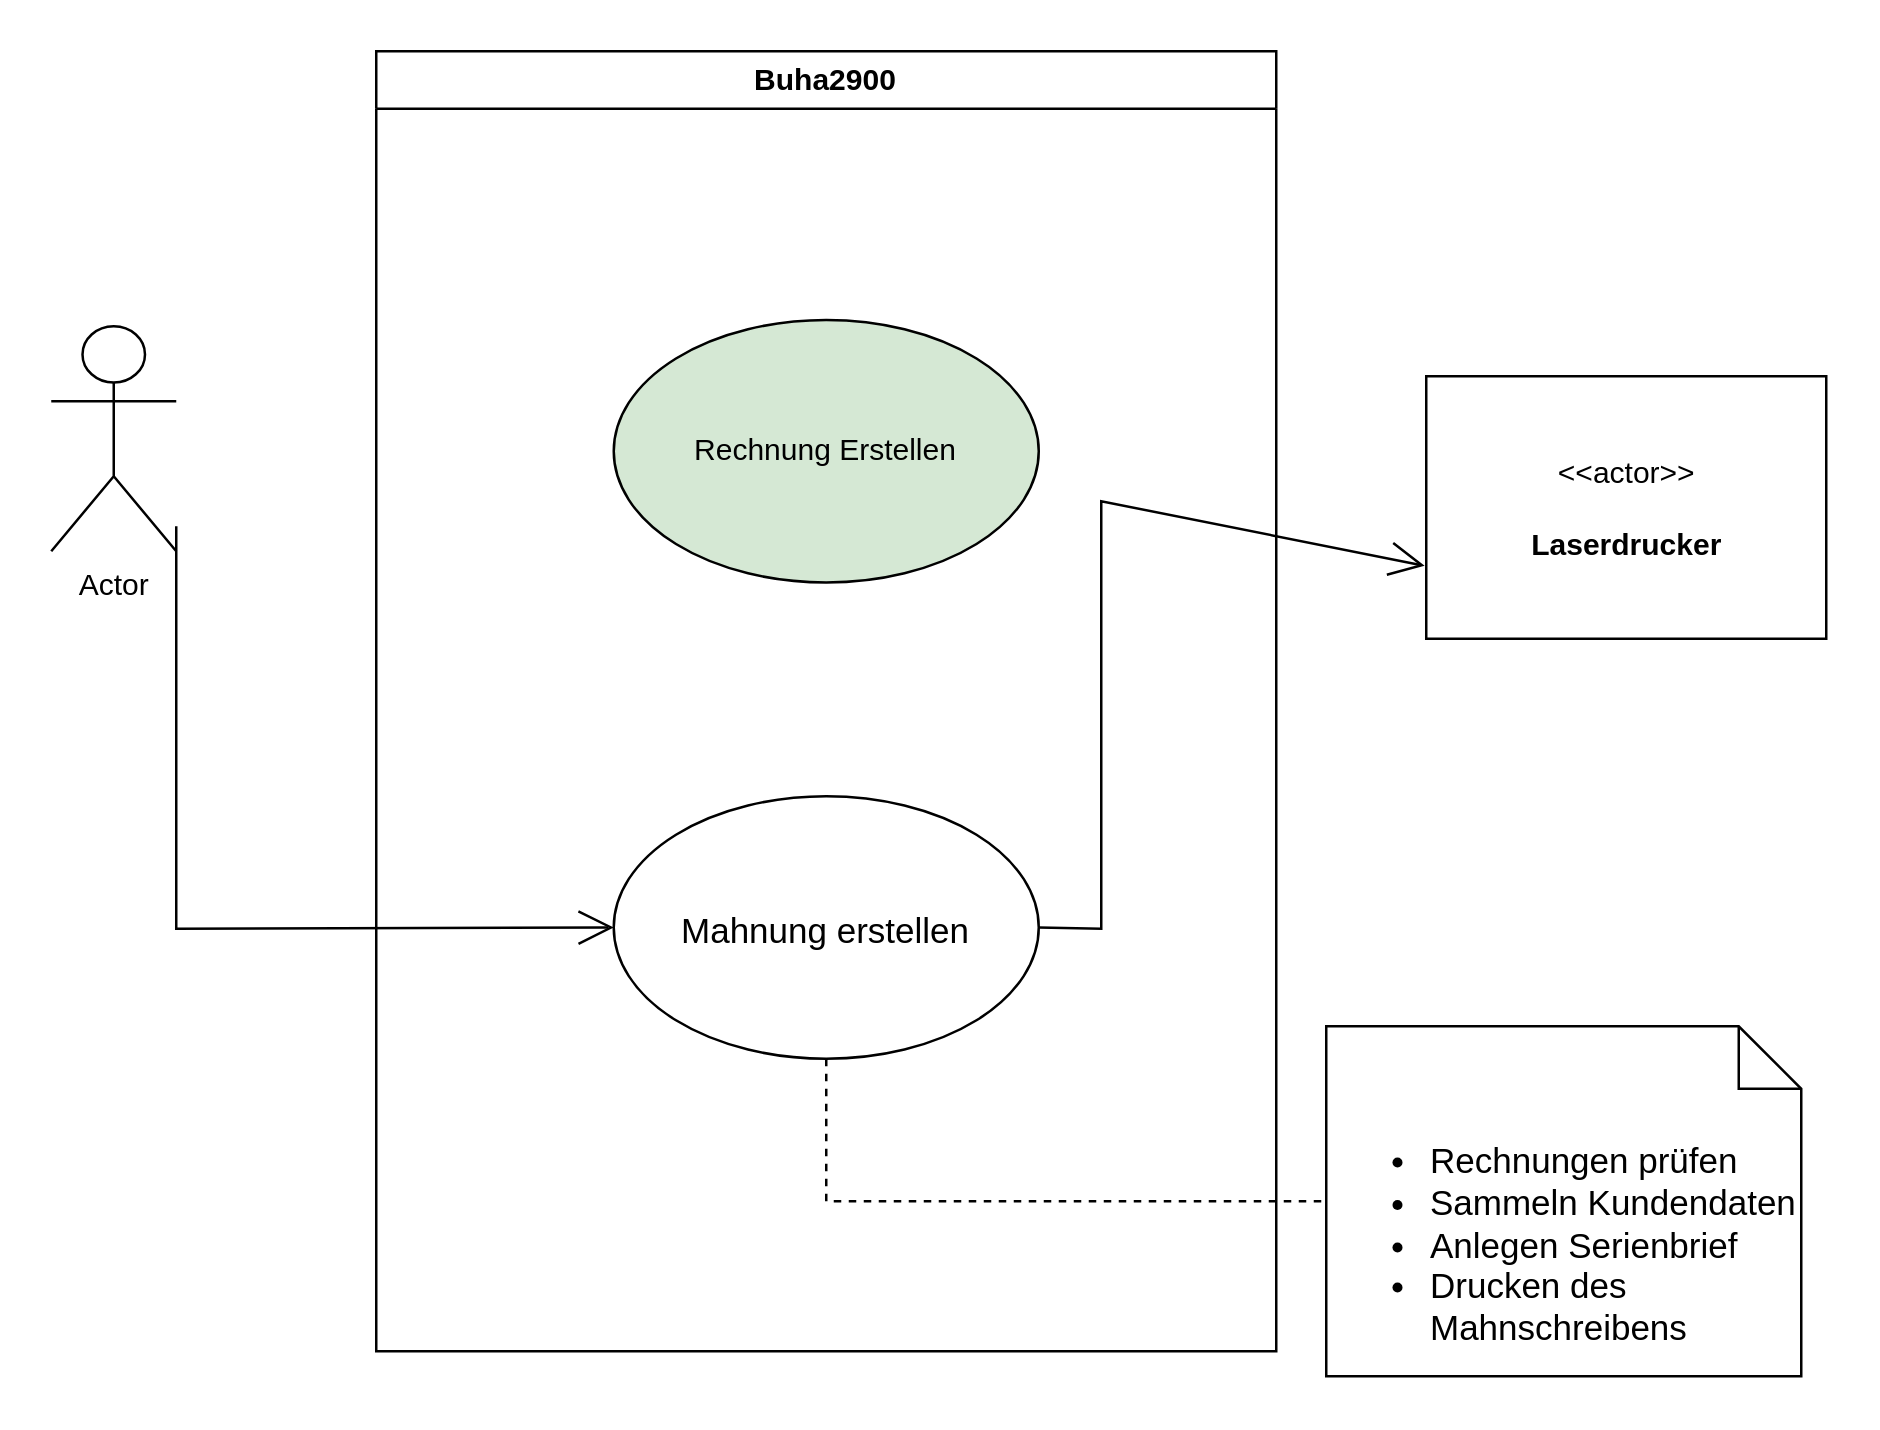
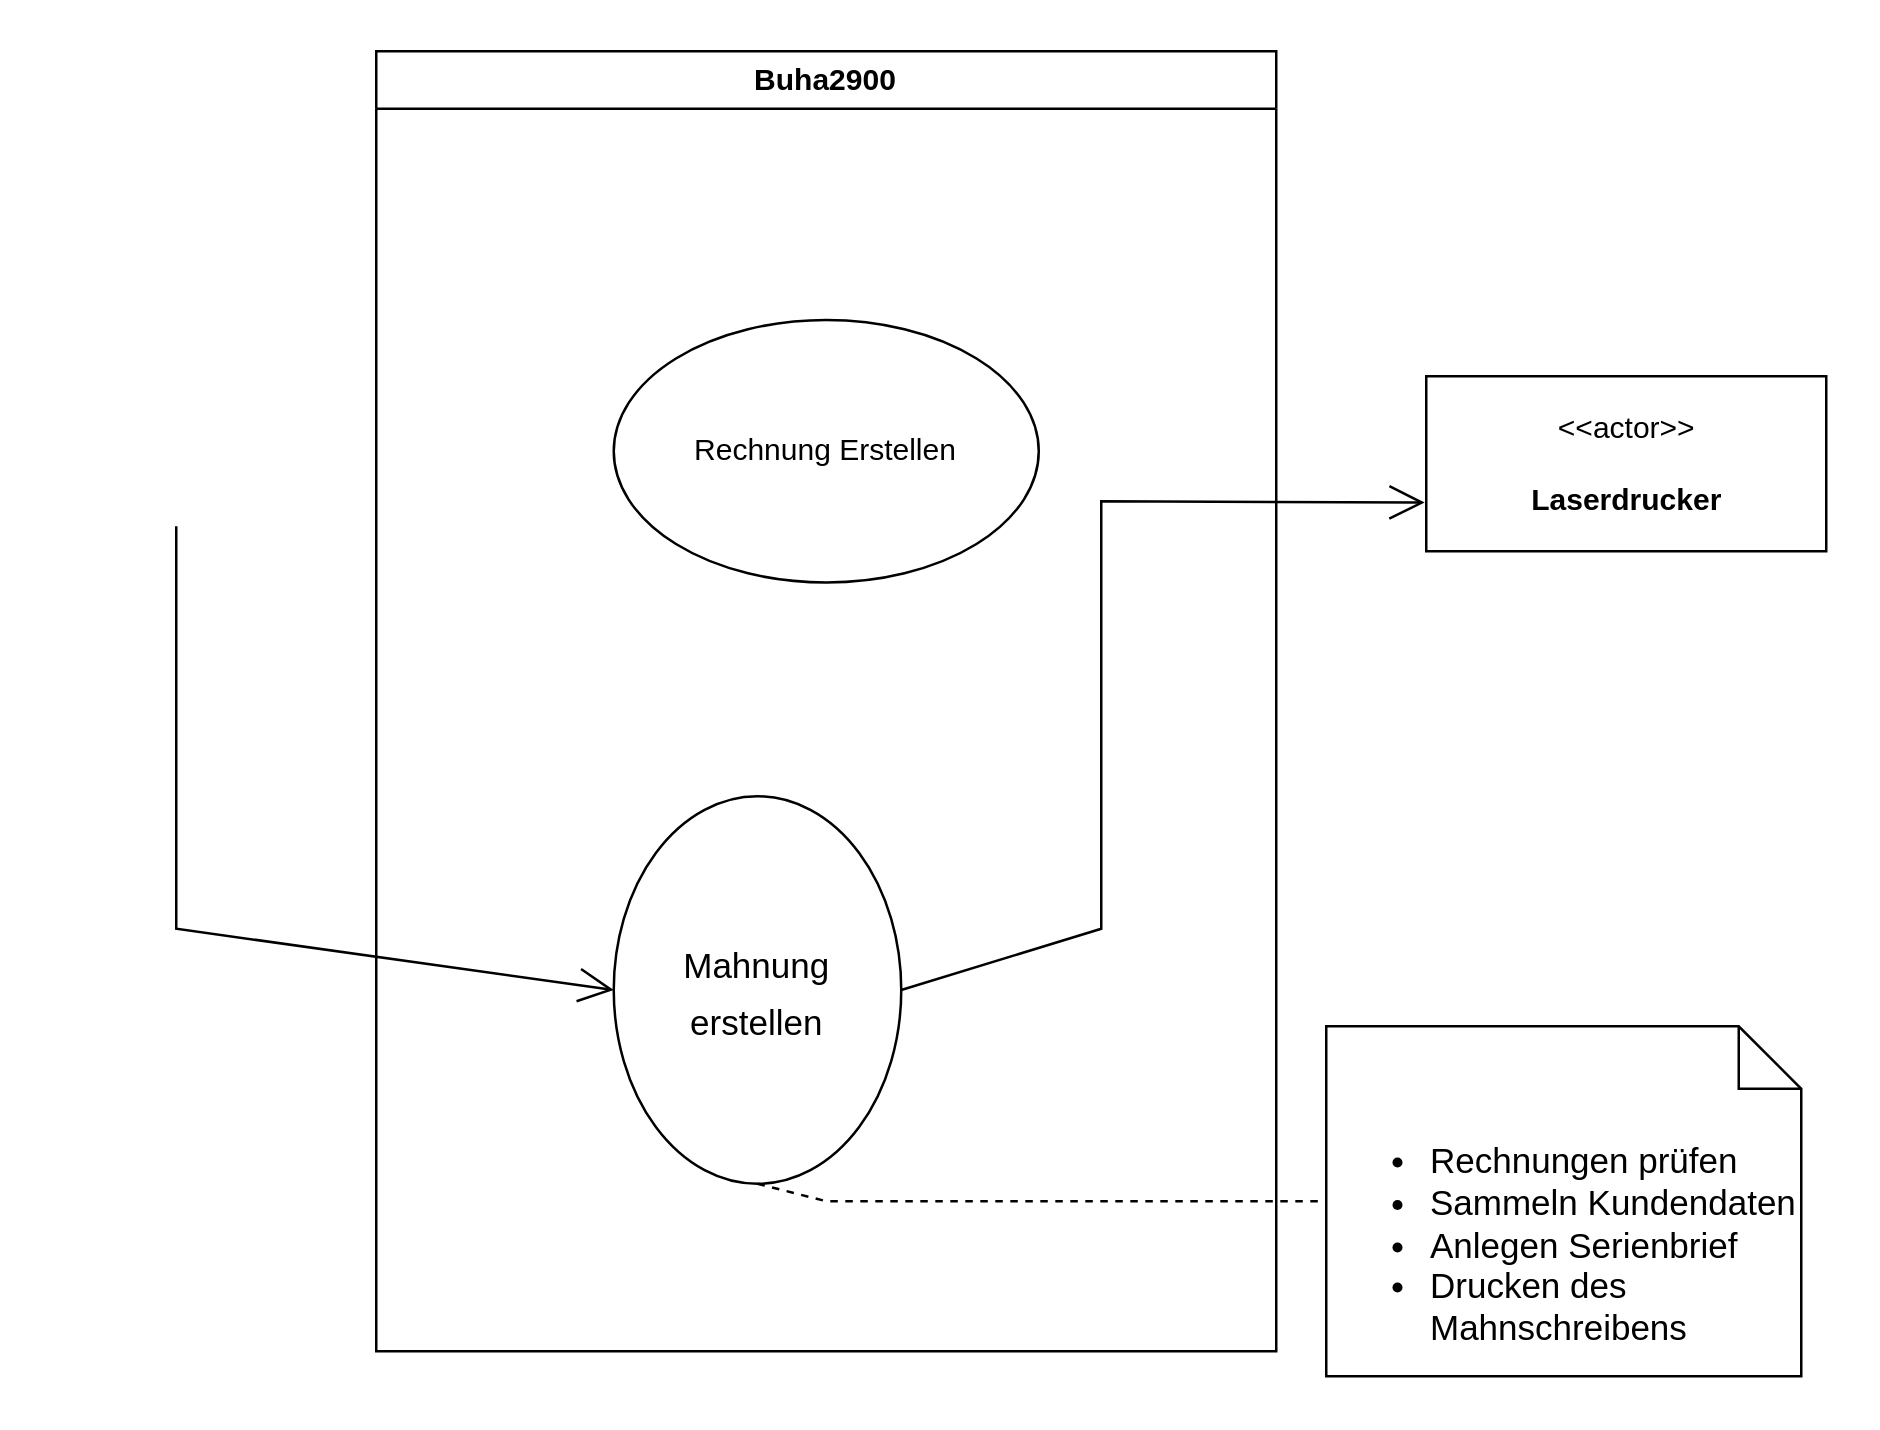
(114, 439) -> none
(826, 451) -> (826, 451)
(1626, 508) -> (1626, 464)
(826, 928) -> (758, 990)
